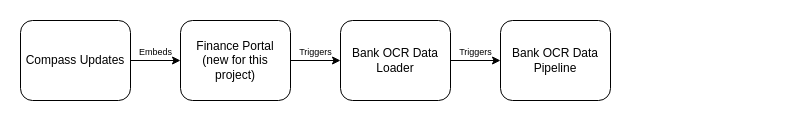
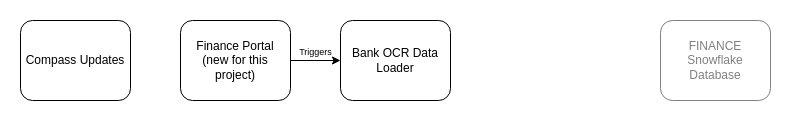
(152, 61) -> none
(472, 61) -> none
(556, 61) -> none
none -> (716, 61)
